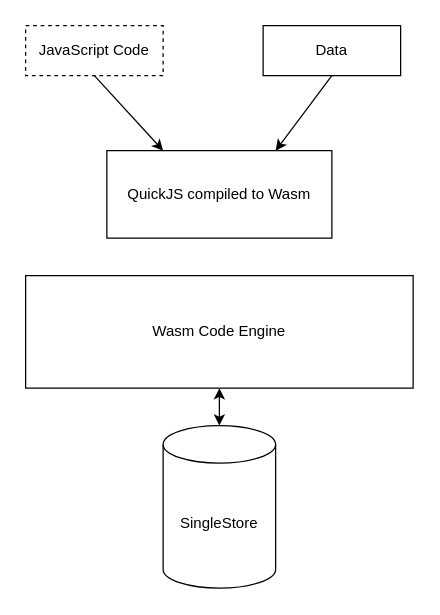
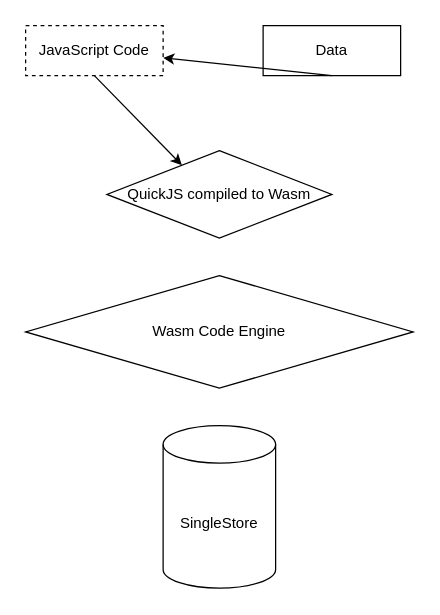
(306, 110) -> (252, 67)
(219, 194) -> (219, 194)
(219, 332) -> (219, 332)
(219, 407) -> none
